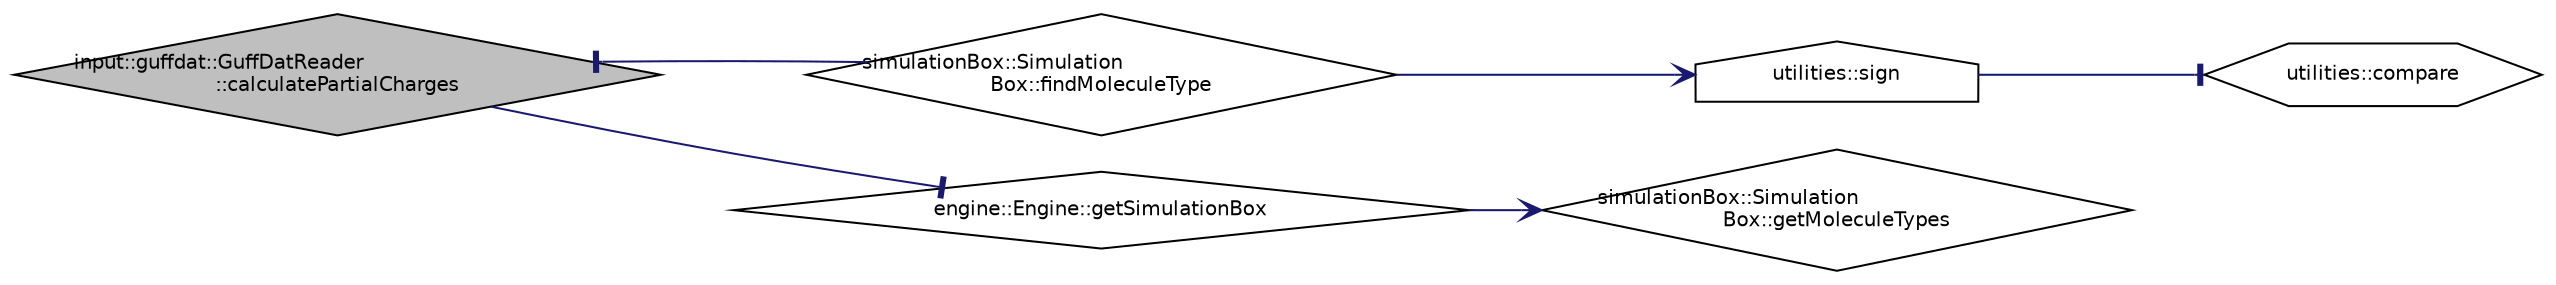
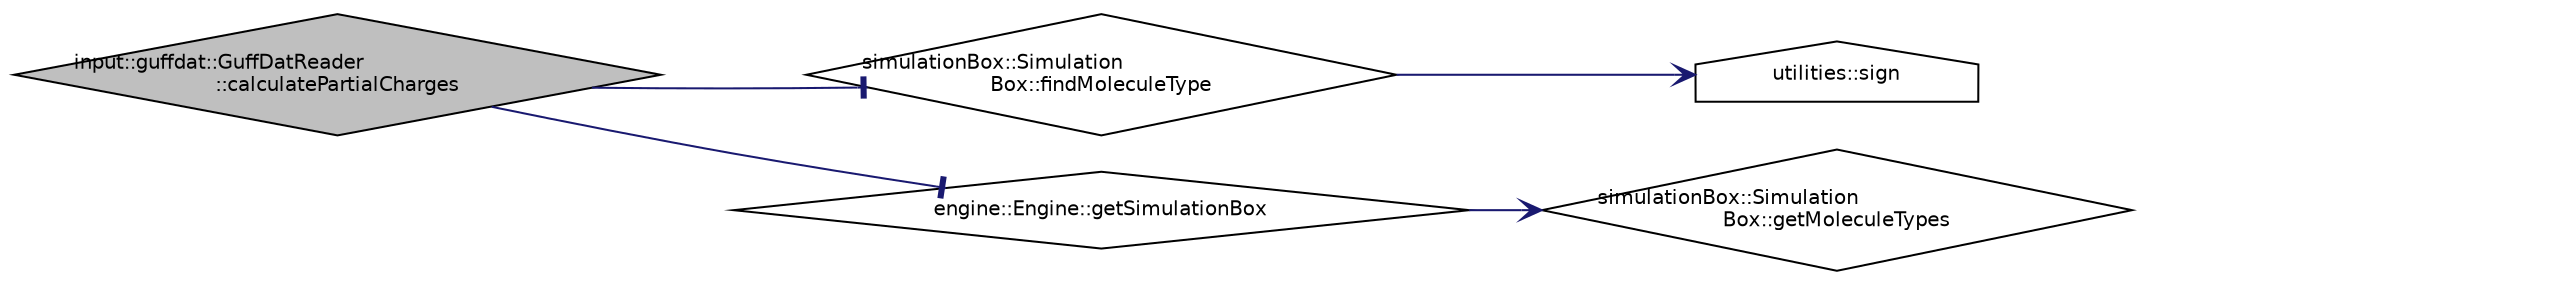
(735, 61) -> (725, 88)
(2373, 75) -> none
